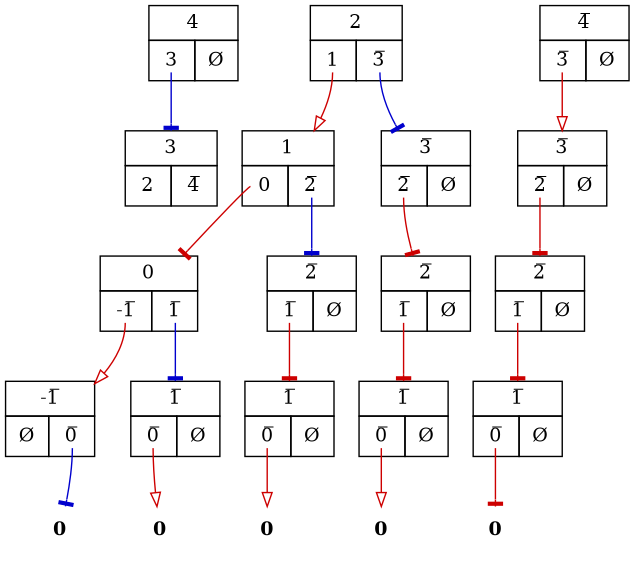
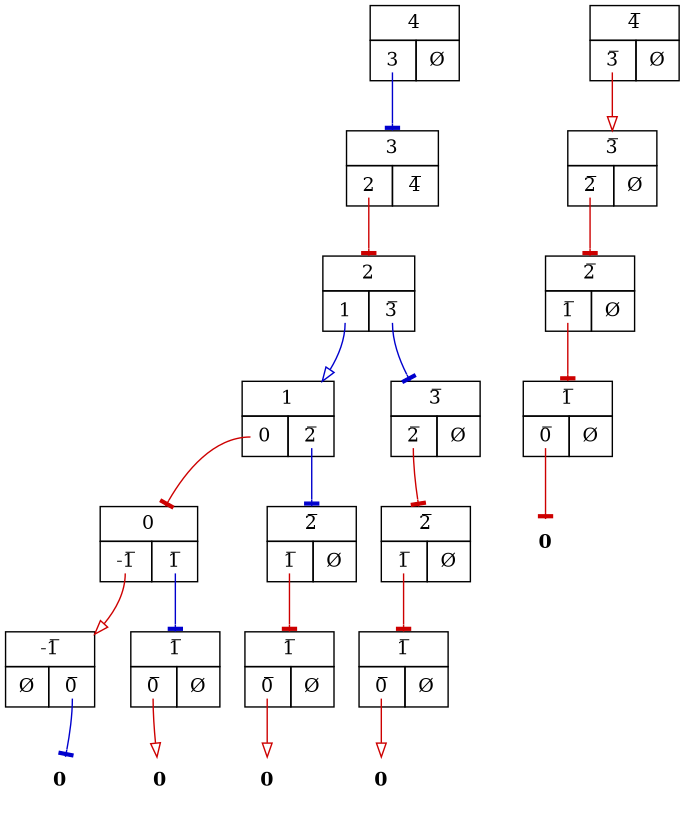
(329, 96) -> (341, 347)
none -> (369, 223)
